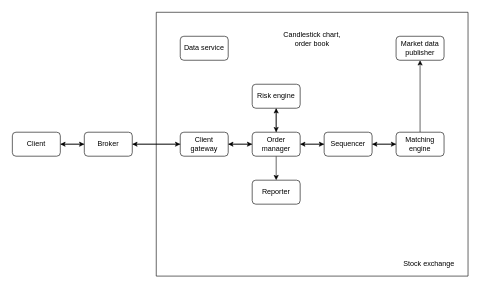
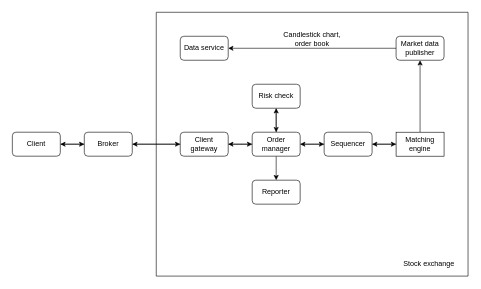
none -> (233, 48)
(276, 96) -> (276, 96)
(420, 144) -> (420, 144)
